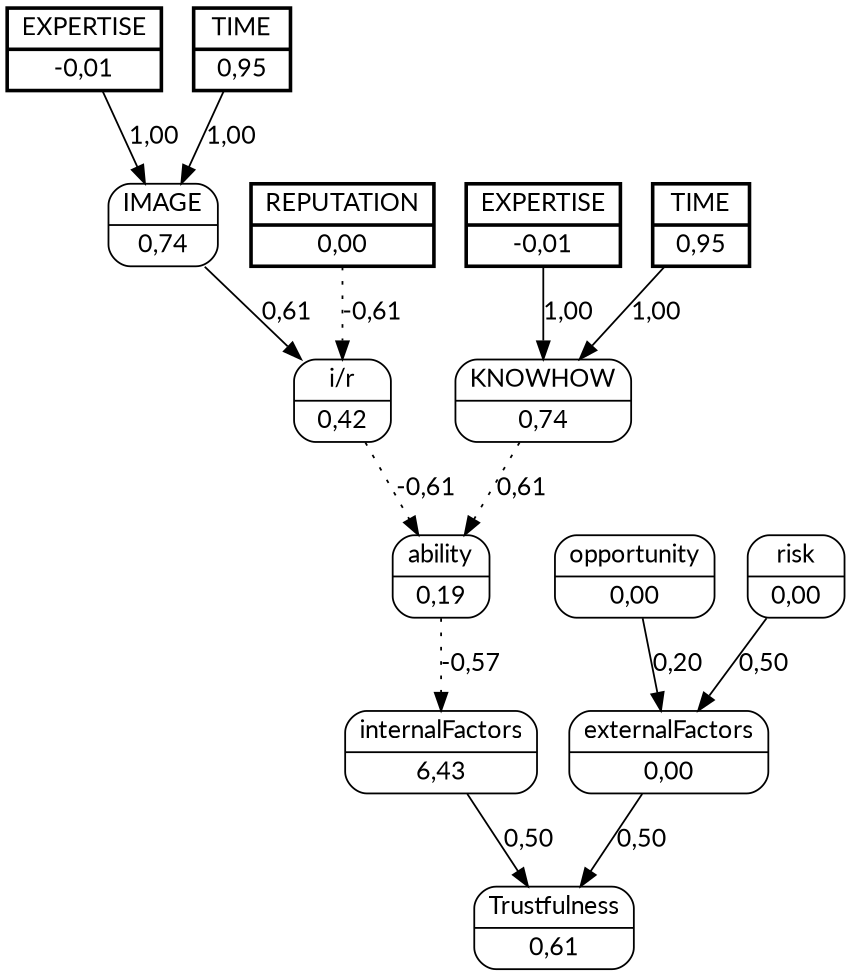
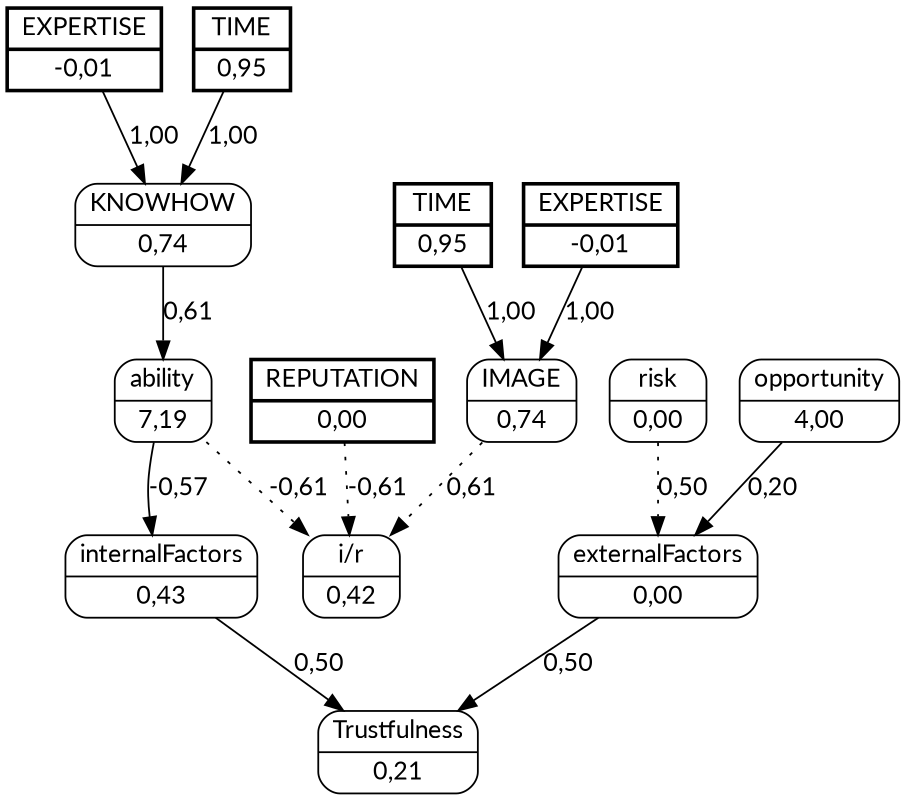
(246, 307) -> (443, 482)
(387, 481) -> (250, 482)
(497, 481) -> (163, 304)
(441, 596) -> (163, 420)
(635, 596) -> (819, 420)
(441, 655) -> (148, 479)
(738, 657) -> (658, 479)
(441, 772) -> (161, 596)
(554, 948) -> (398, 772)
